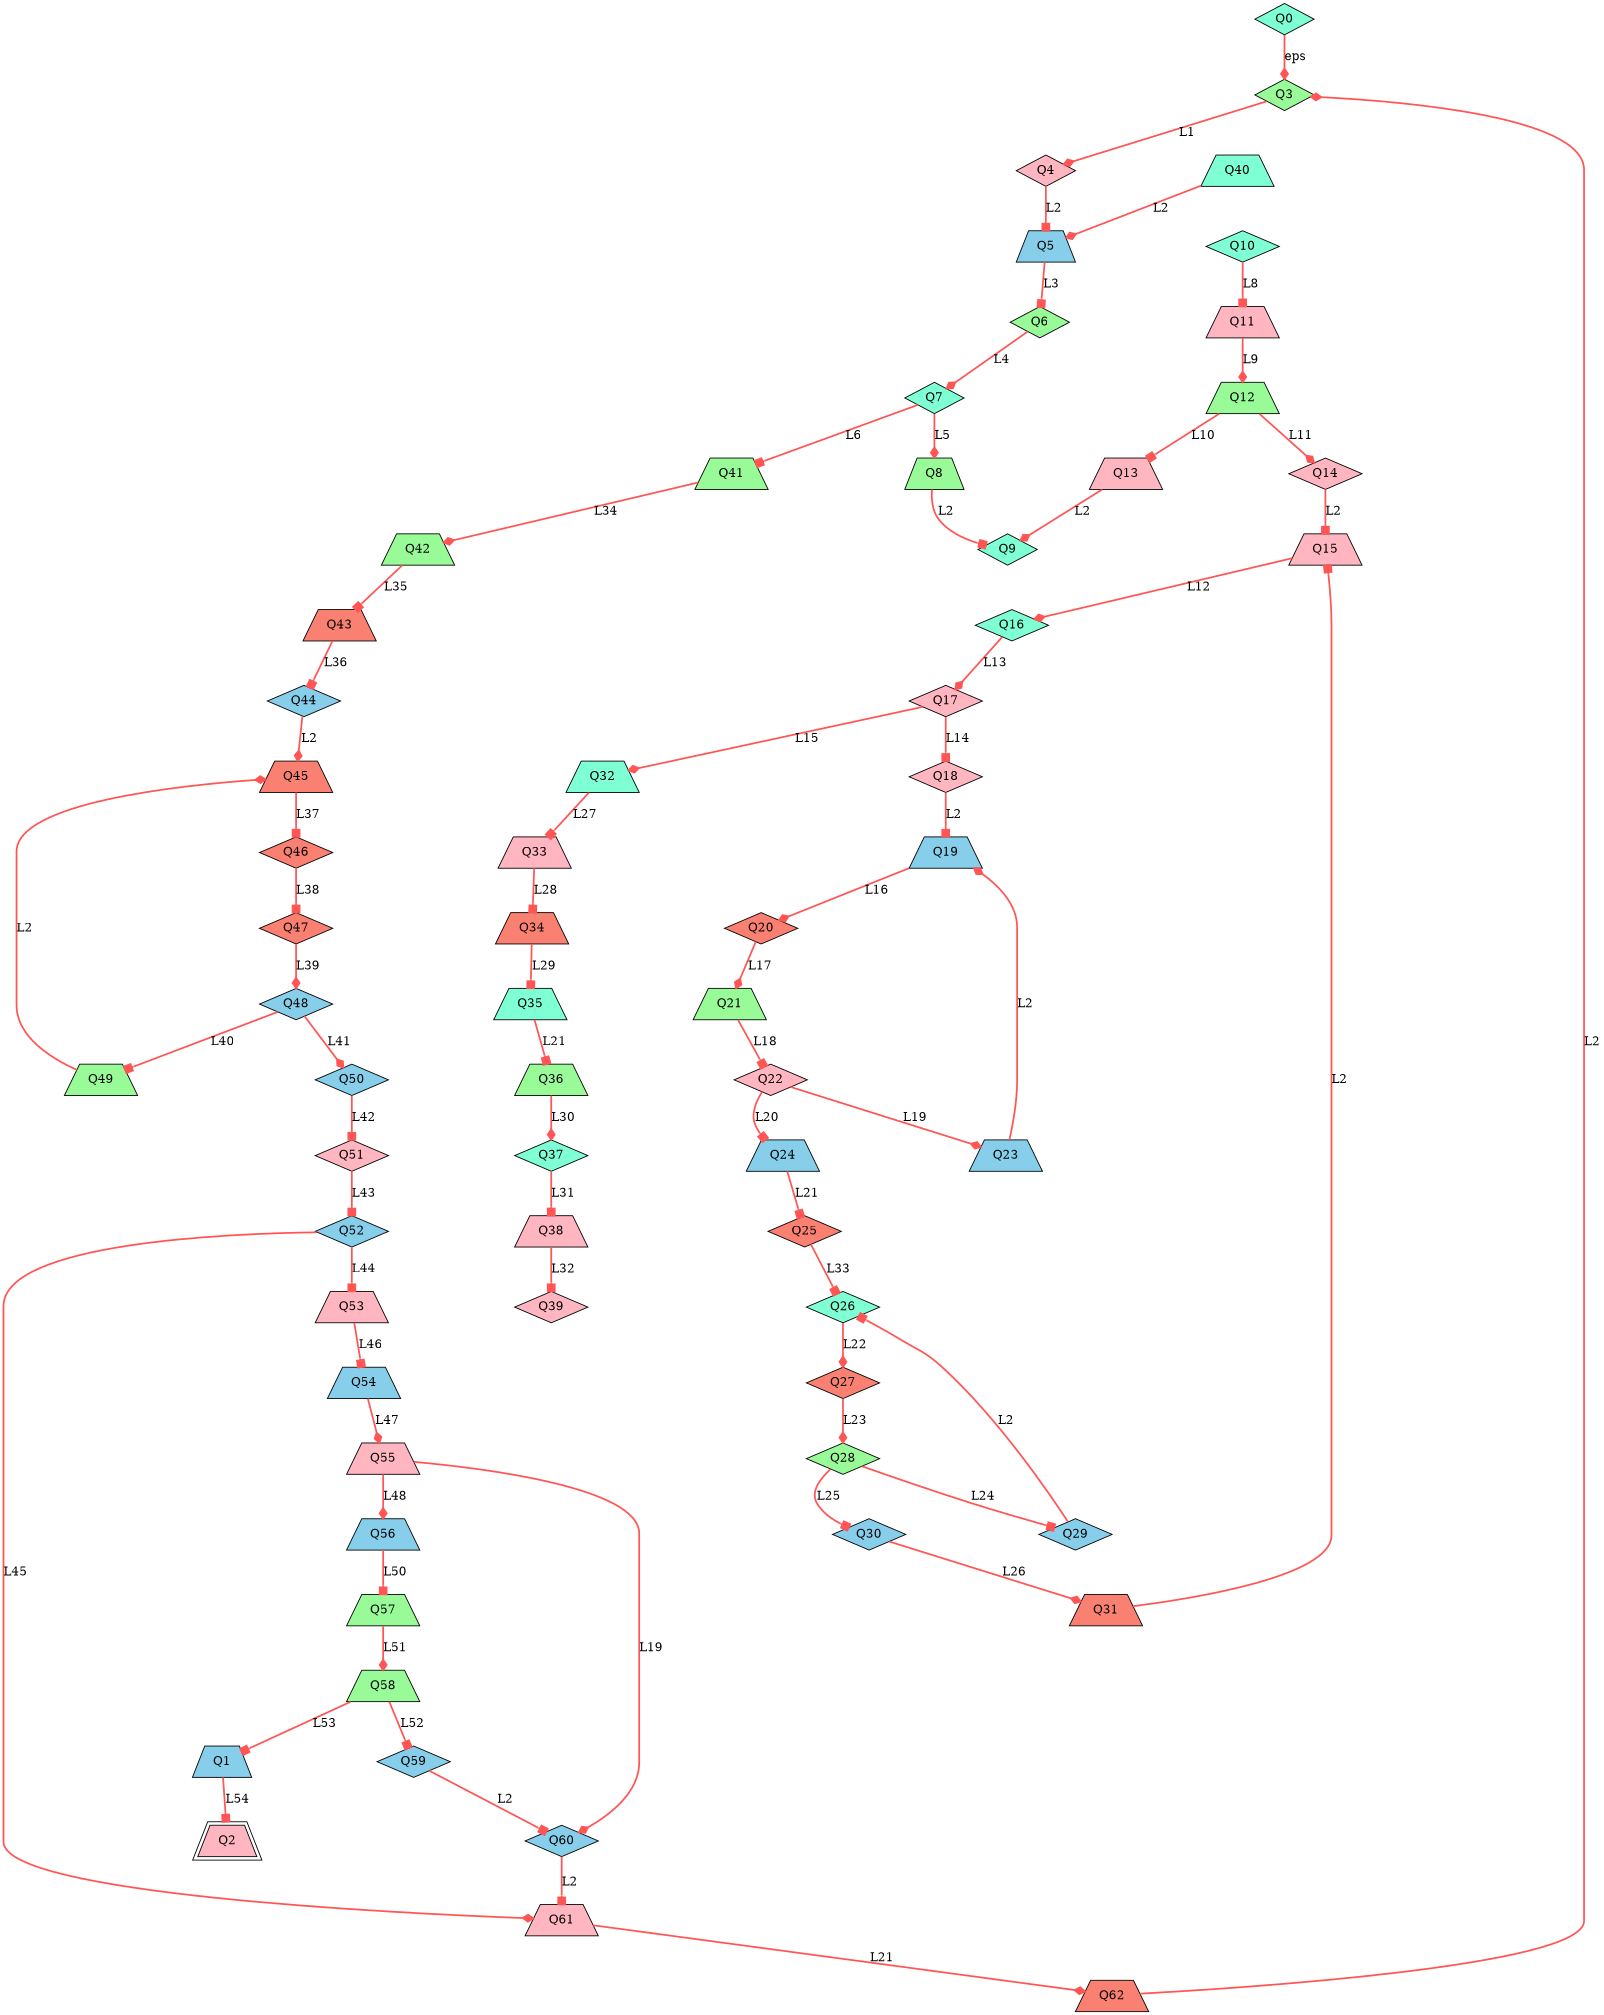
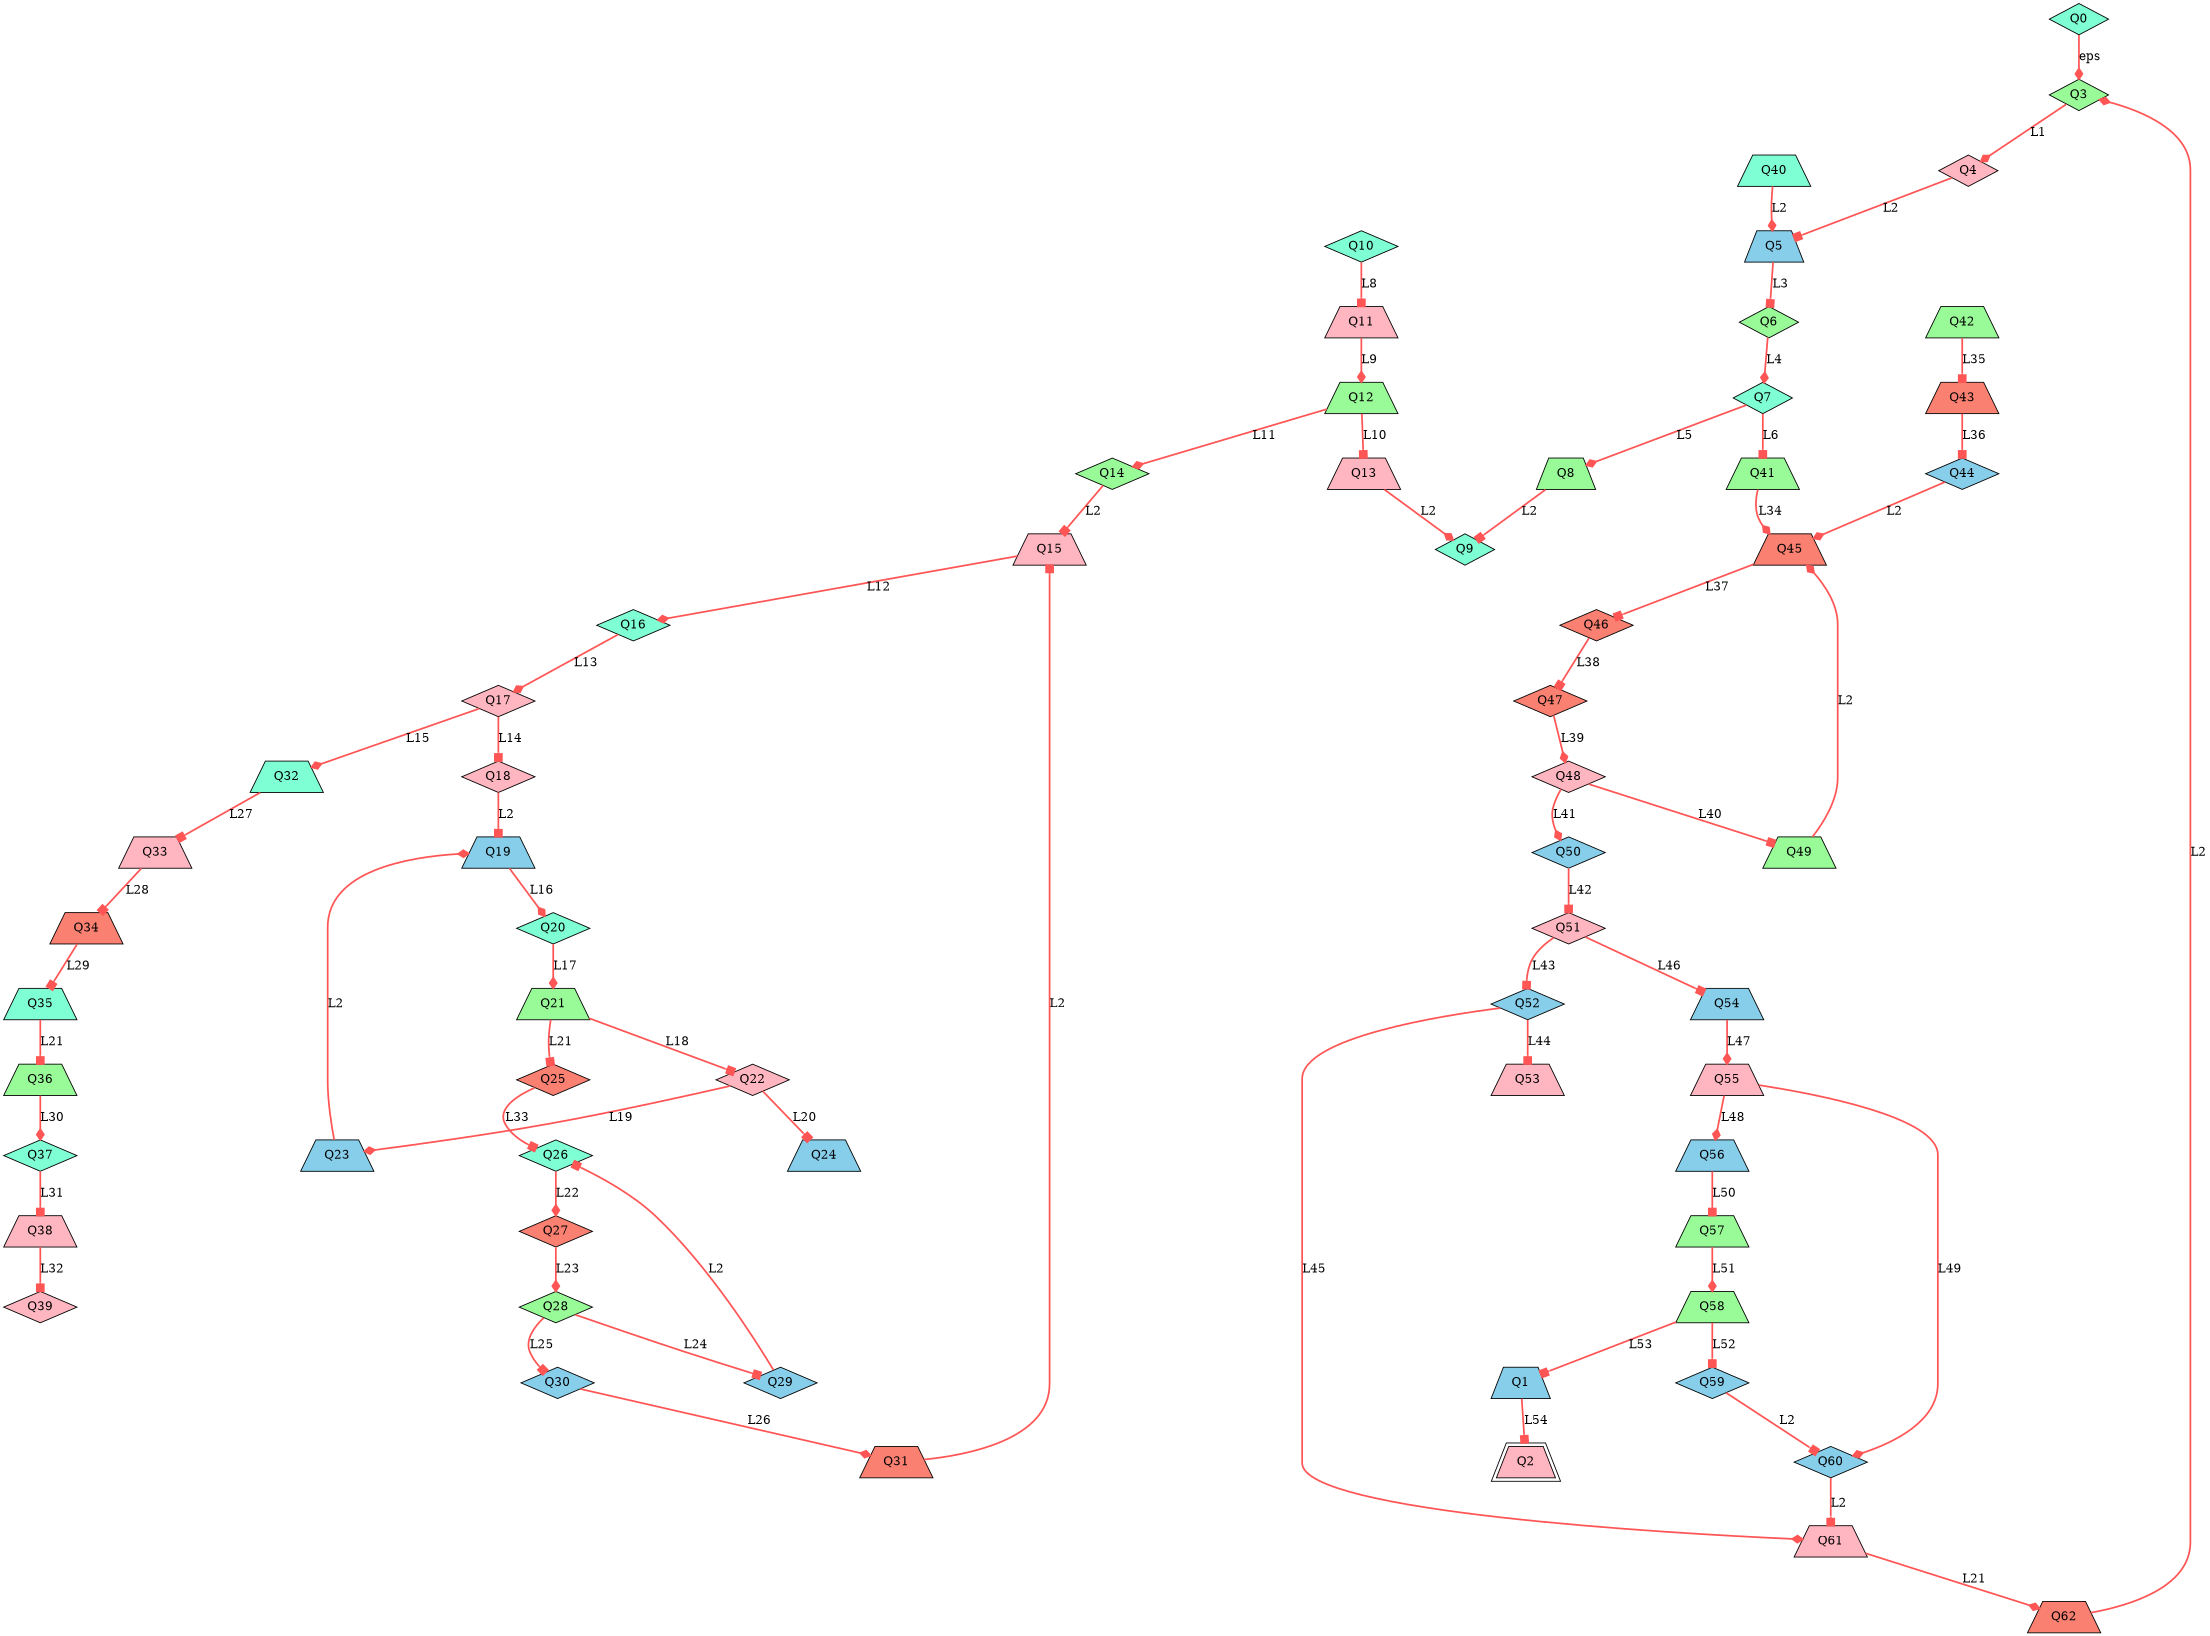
(1325, 474) -> (1112, 474)
(576, 511) -> (1756, 508)
(761, 928) -> (553, 928)
(296, 1004) -> (1569, 777)
(793, 1190) -> (549, 1038)
(357, 1341) -> (1641, 963)
(651, 1648) -> (1950, 1269)
